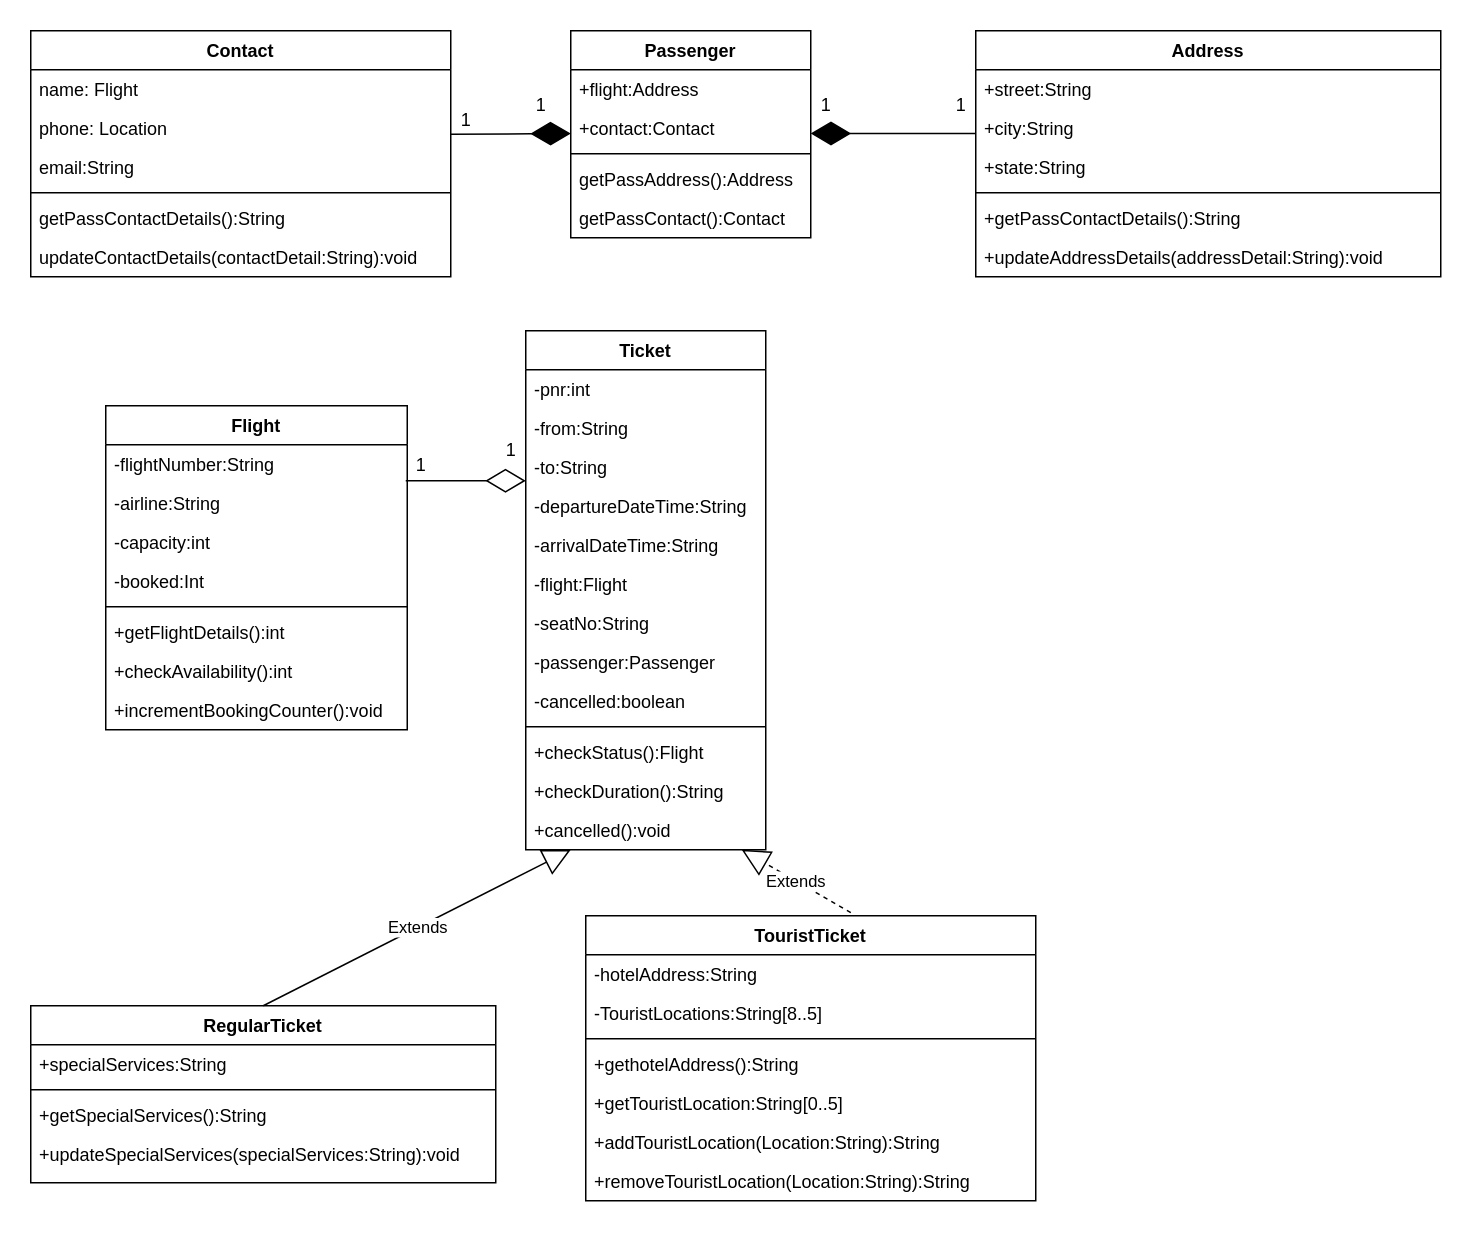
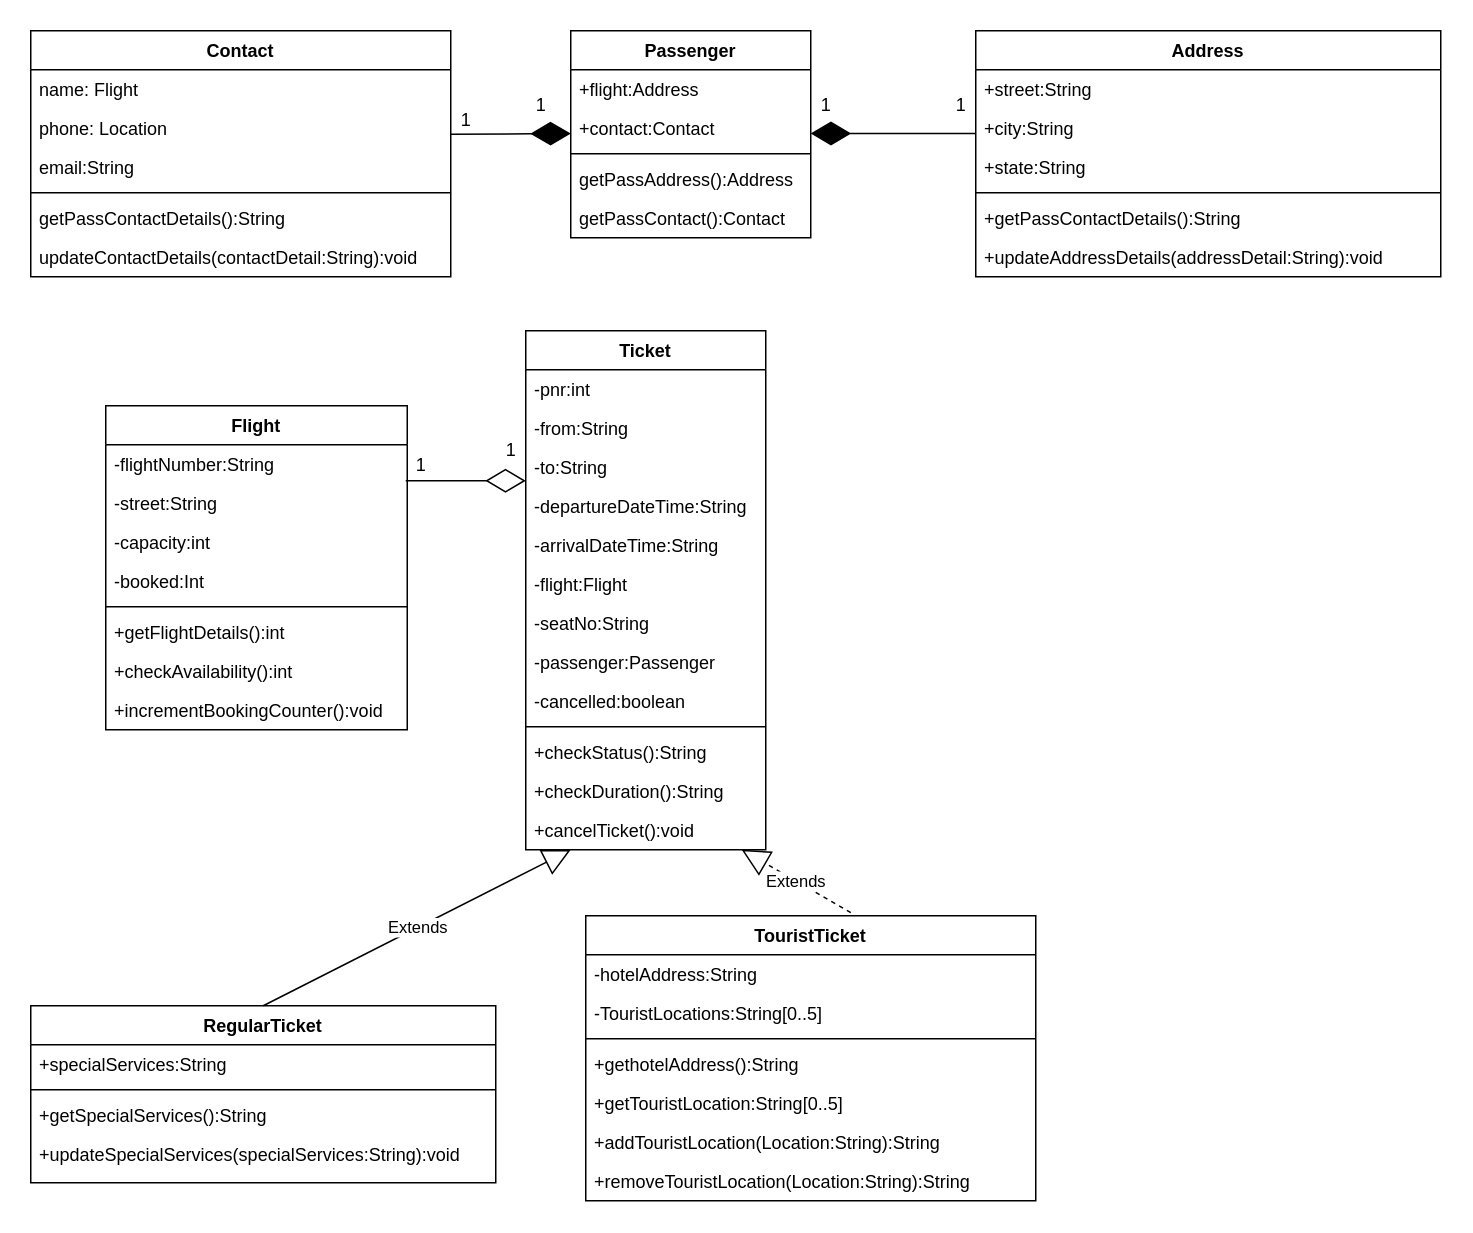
(178, 504) -> (180, 504)
(633, 753) -> (635, 753)
(610, 831) -> (625, 831)
(731, 1014) -> (731, 1014)
